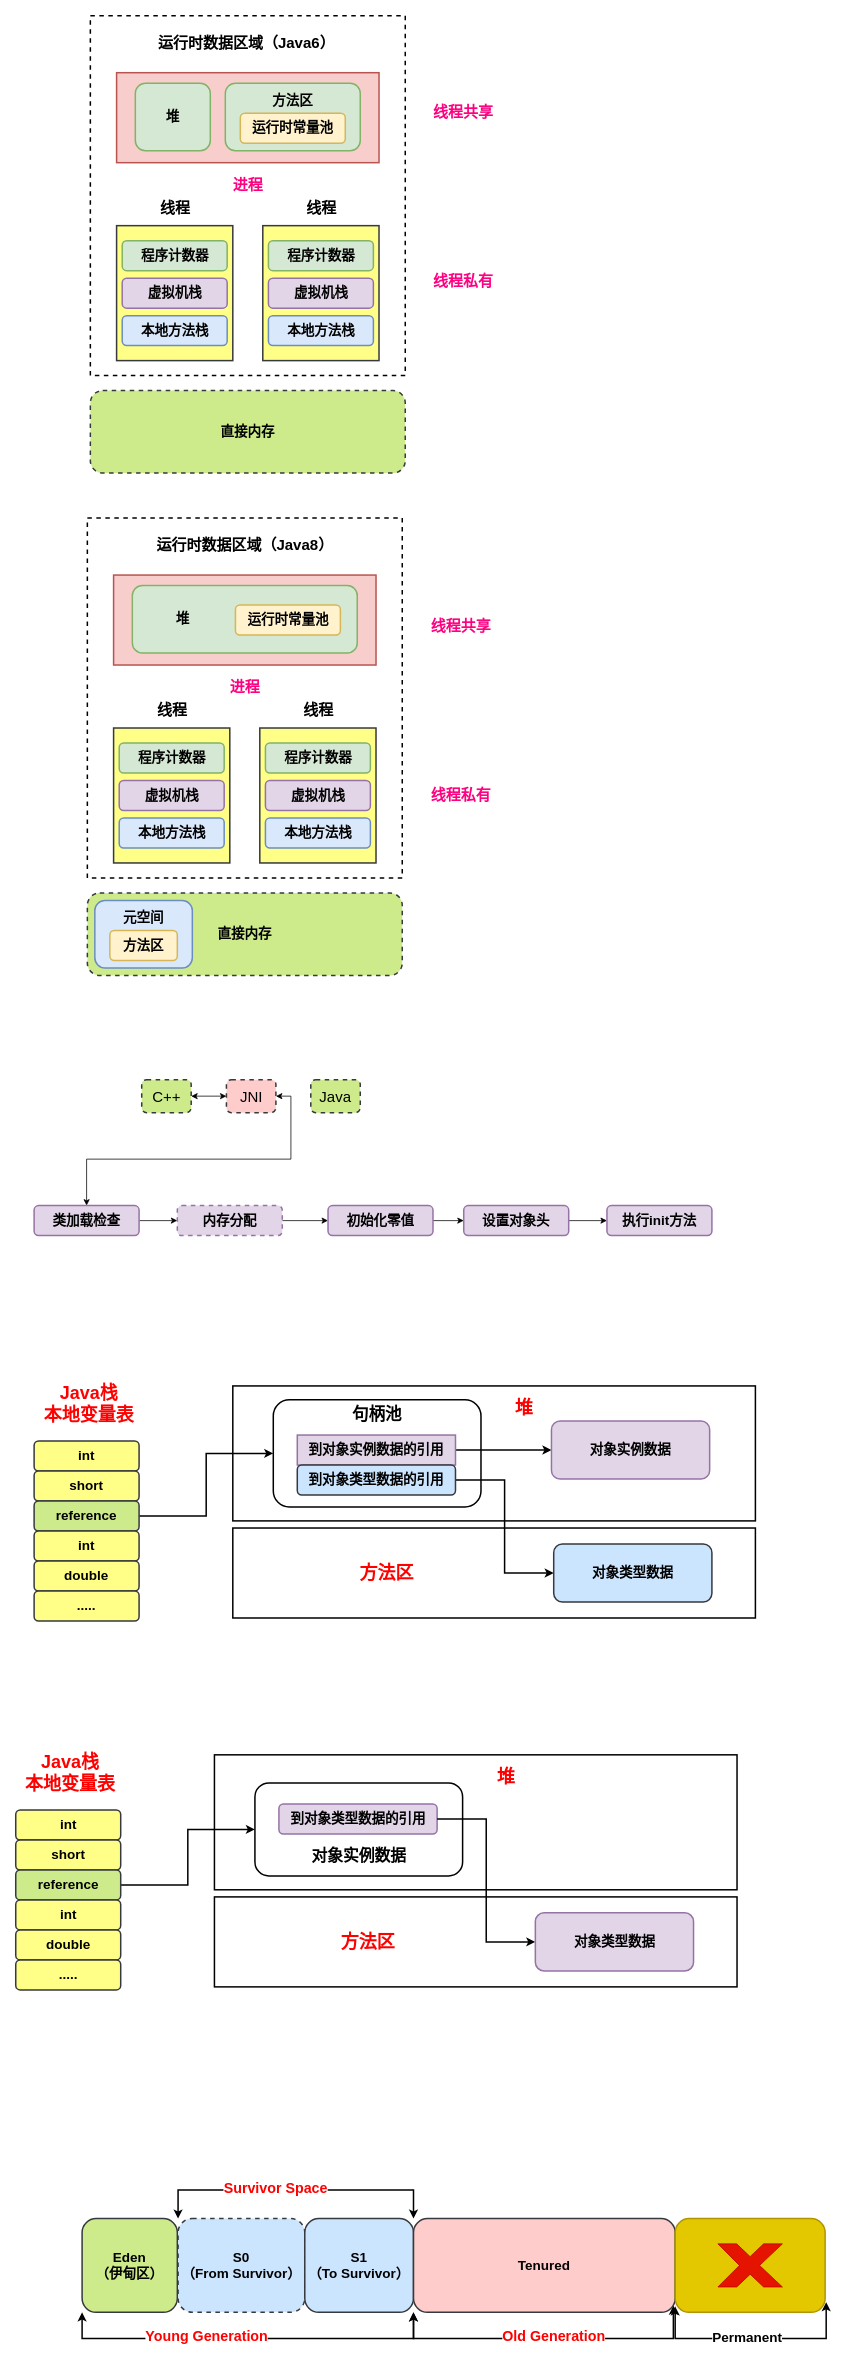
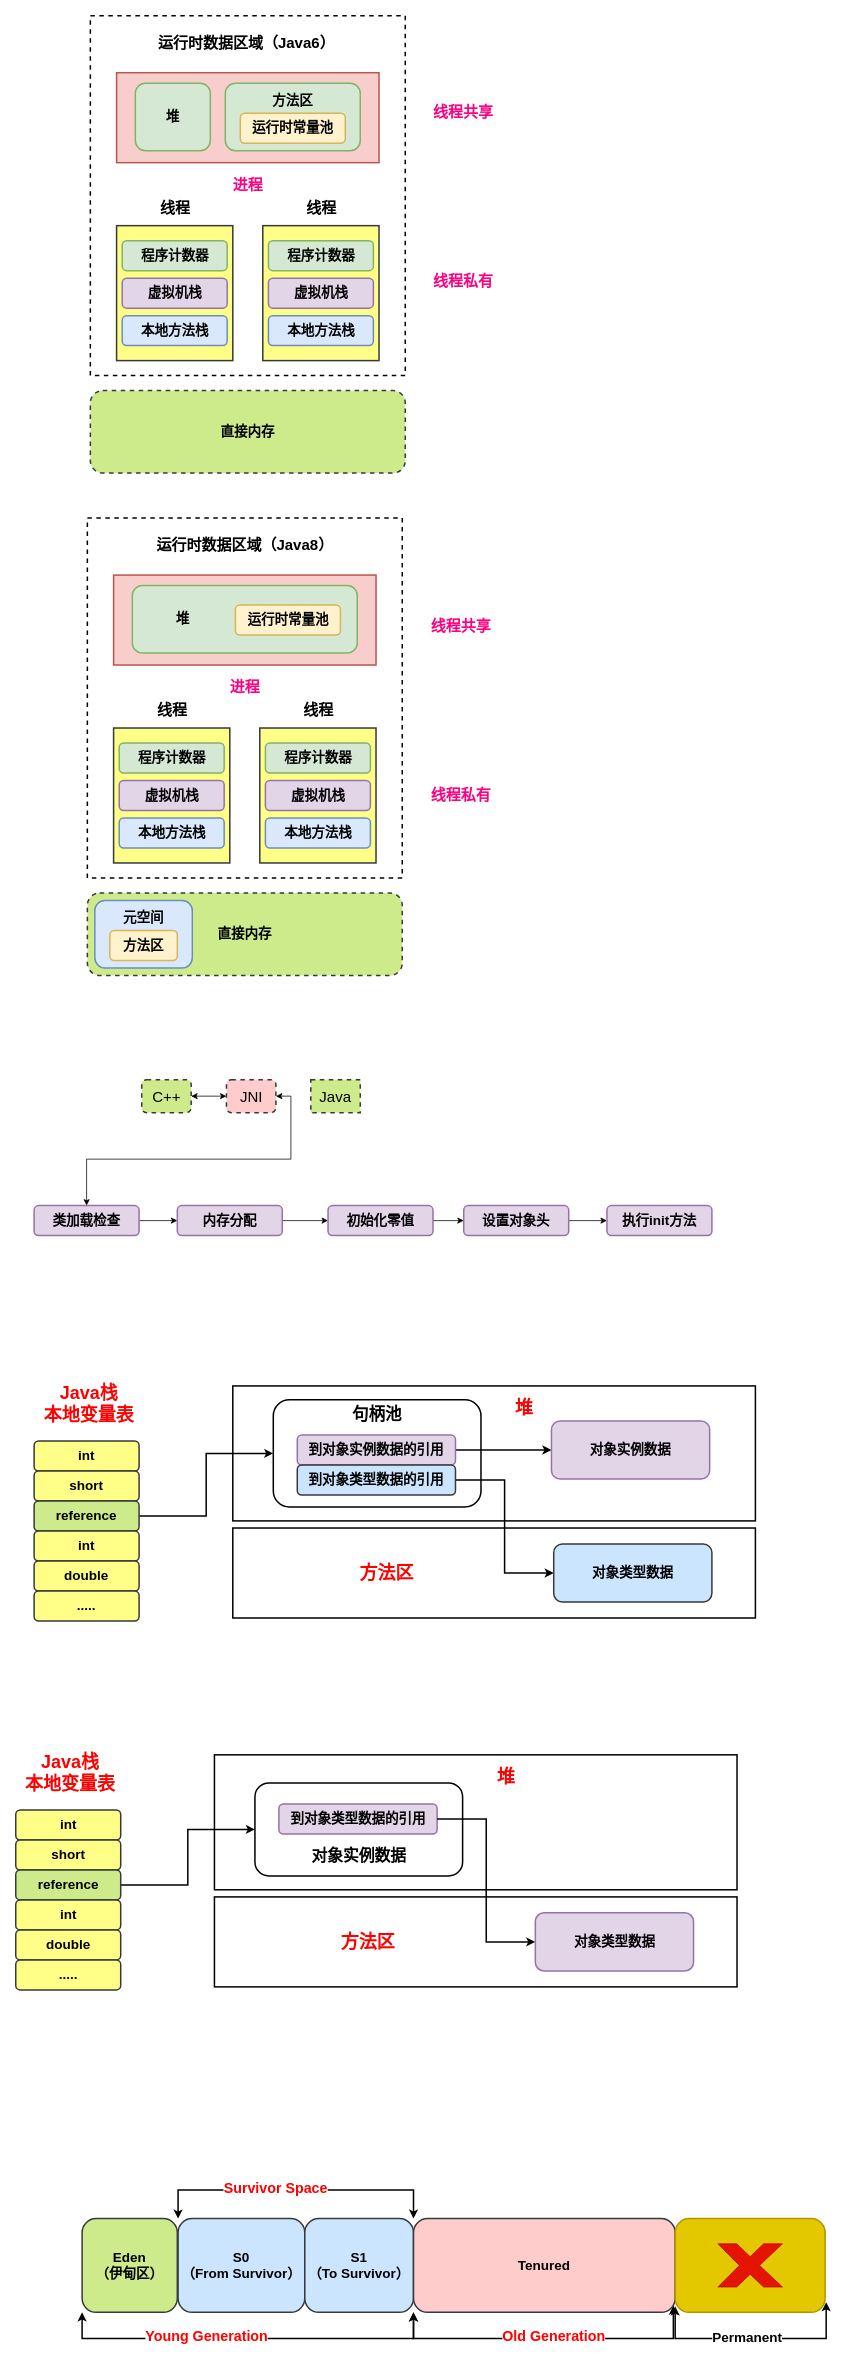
(336, 1096) -> (336, 1096)
(230, 1221) -> (230, 1221)
(377, 1450) -> (377, 1450)
(242, 2266) -> (242, 2266)
